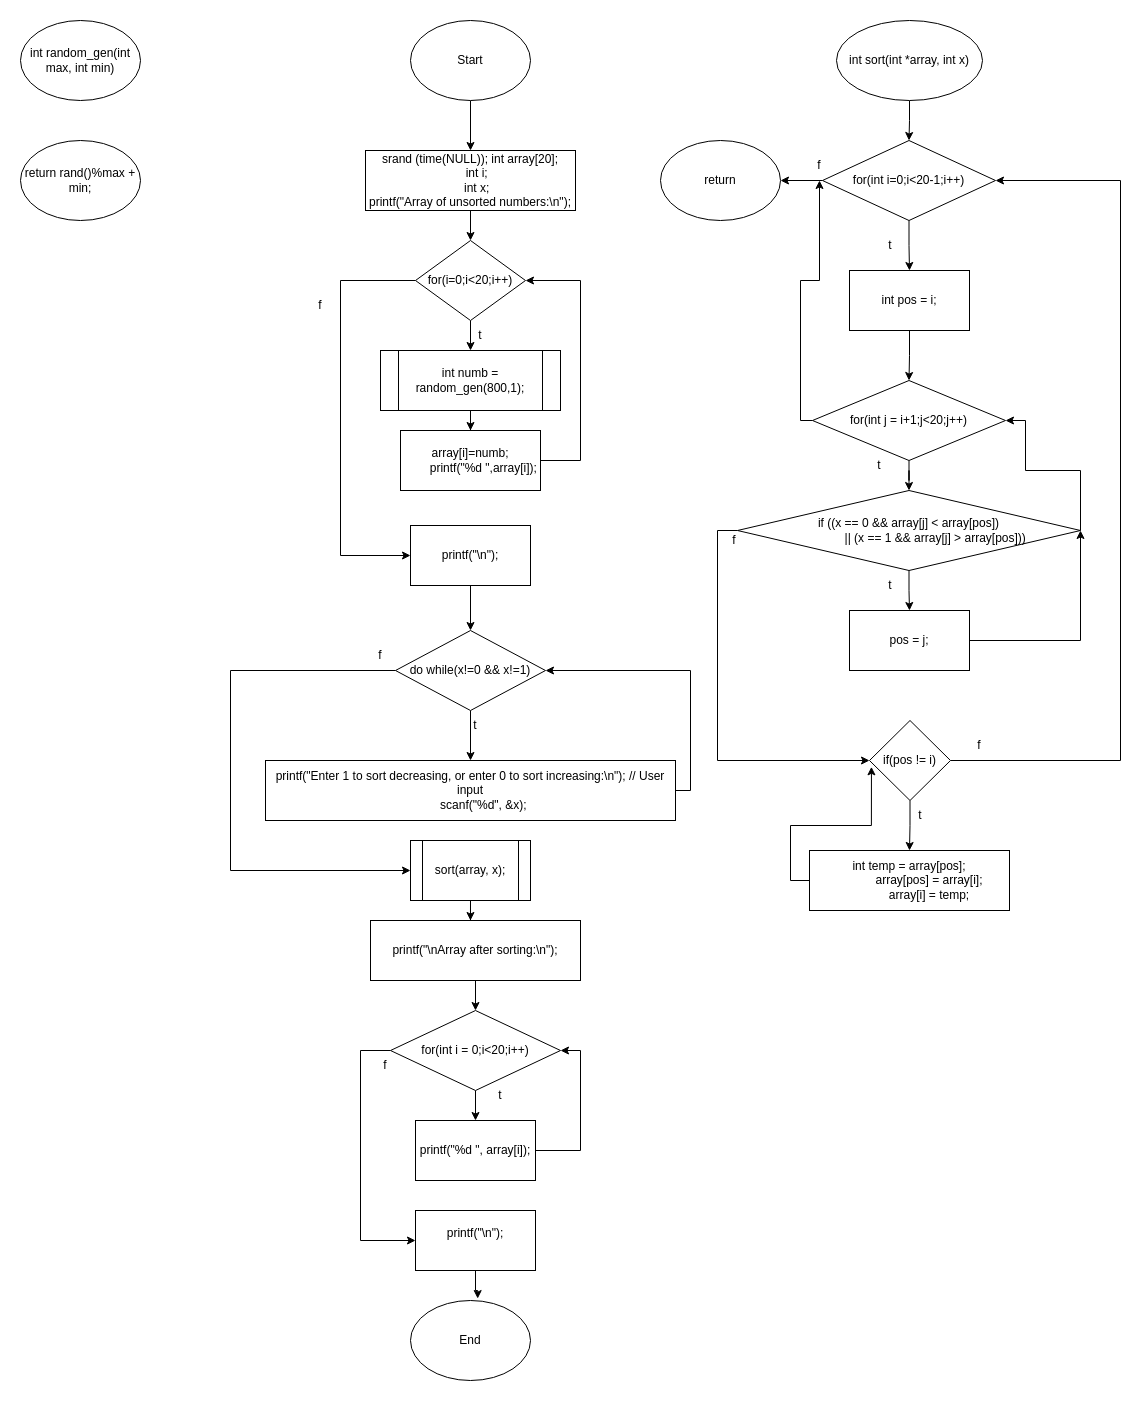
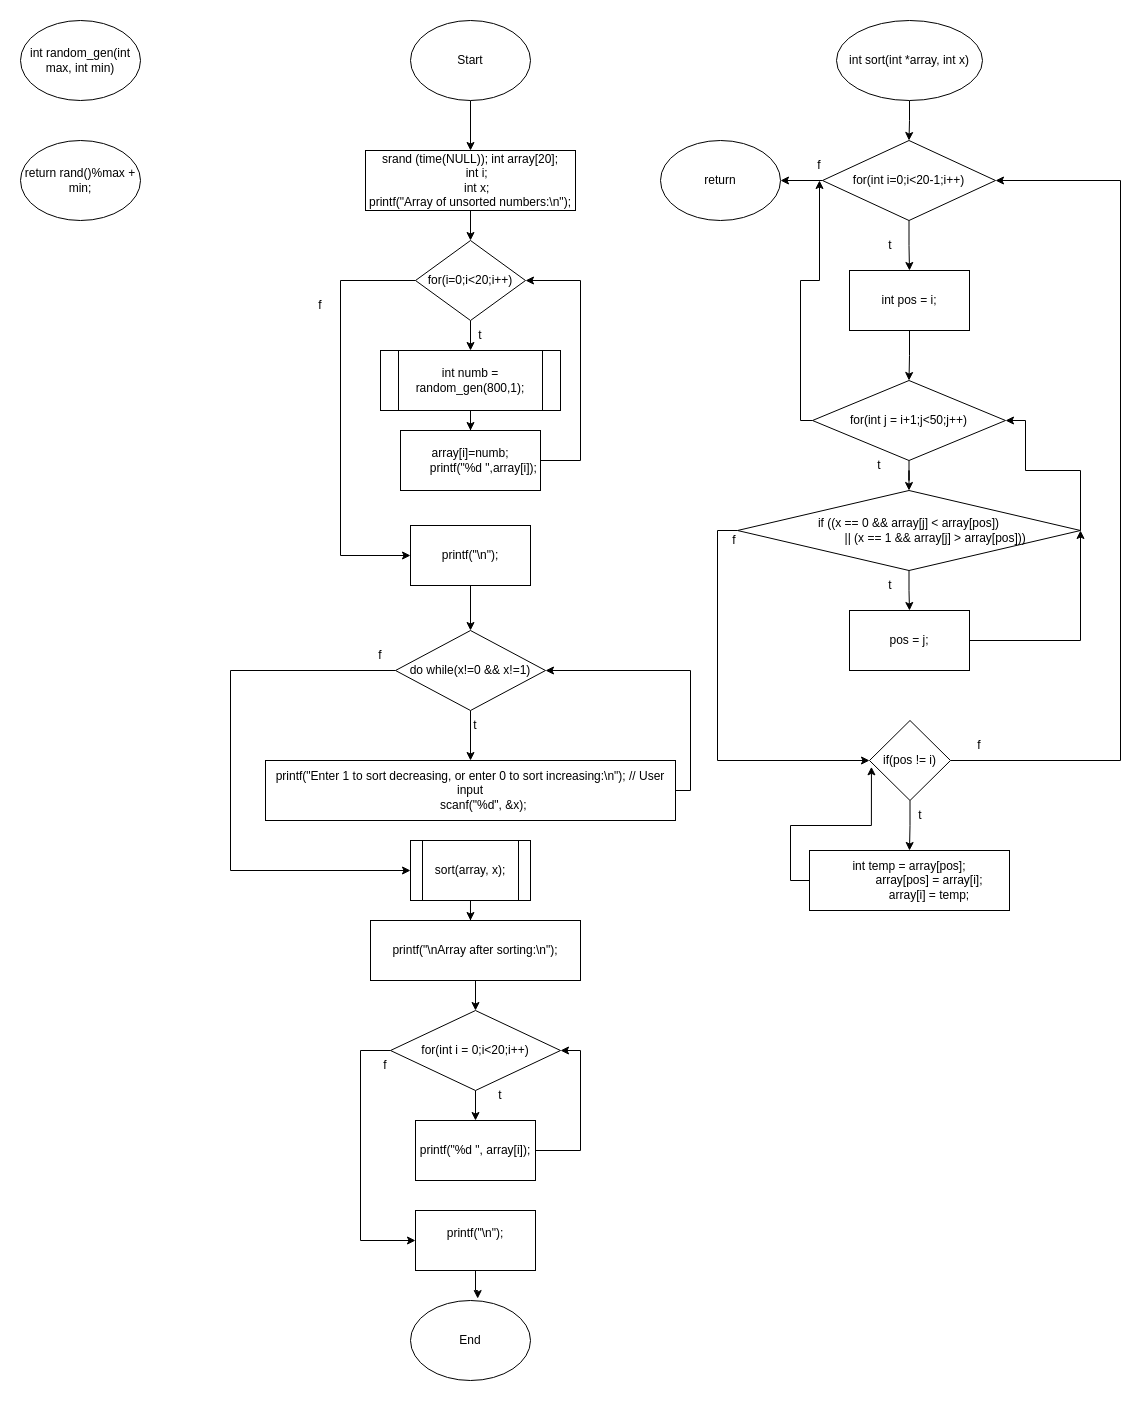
(909, 421) -> (909, 421)
